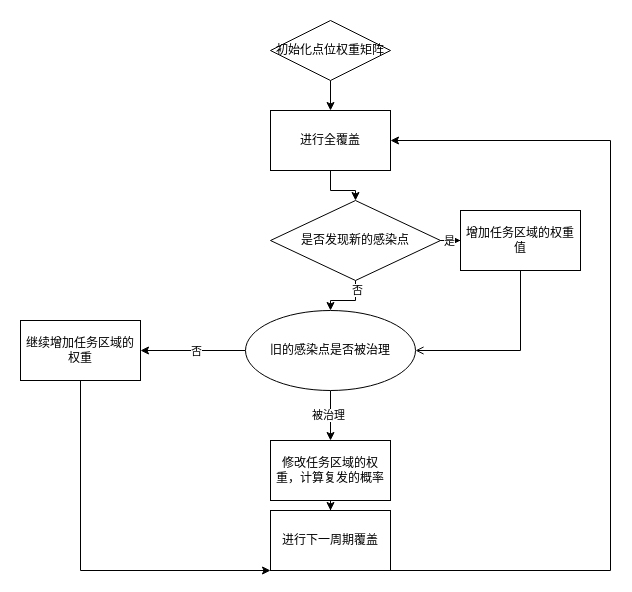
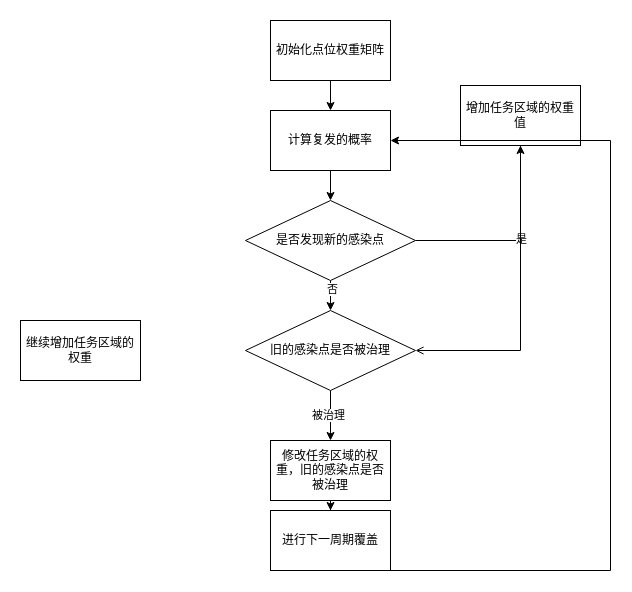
(331, 51) -> (331, 51)
(331, 141) -> (331, 141)
(356, 241) -> (331, 241)
(521, 241) -> (521, 116)
(196, 351) -> none
(331, 351) -> (331, 351)
(331, 471) -> (331, 471)
(81, 567) -> none
